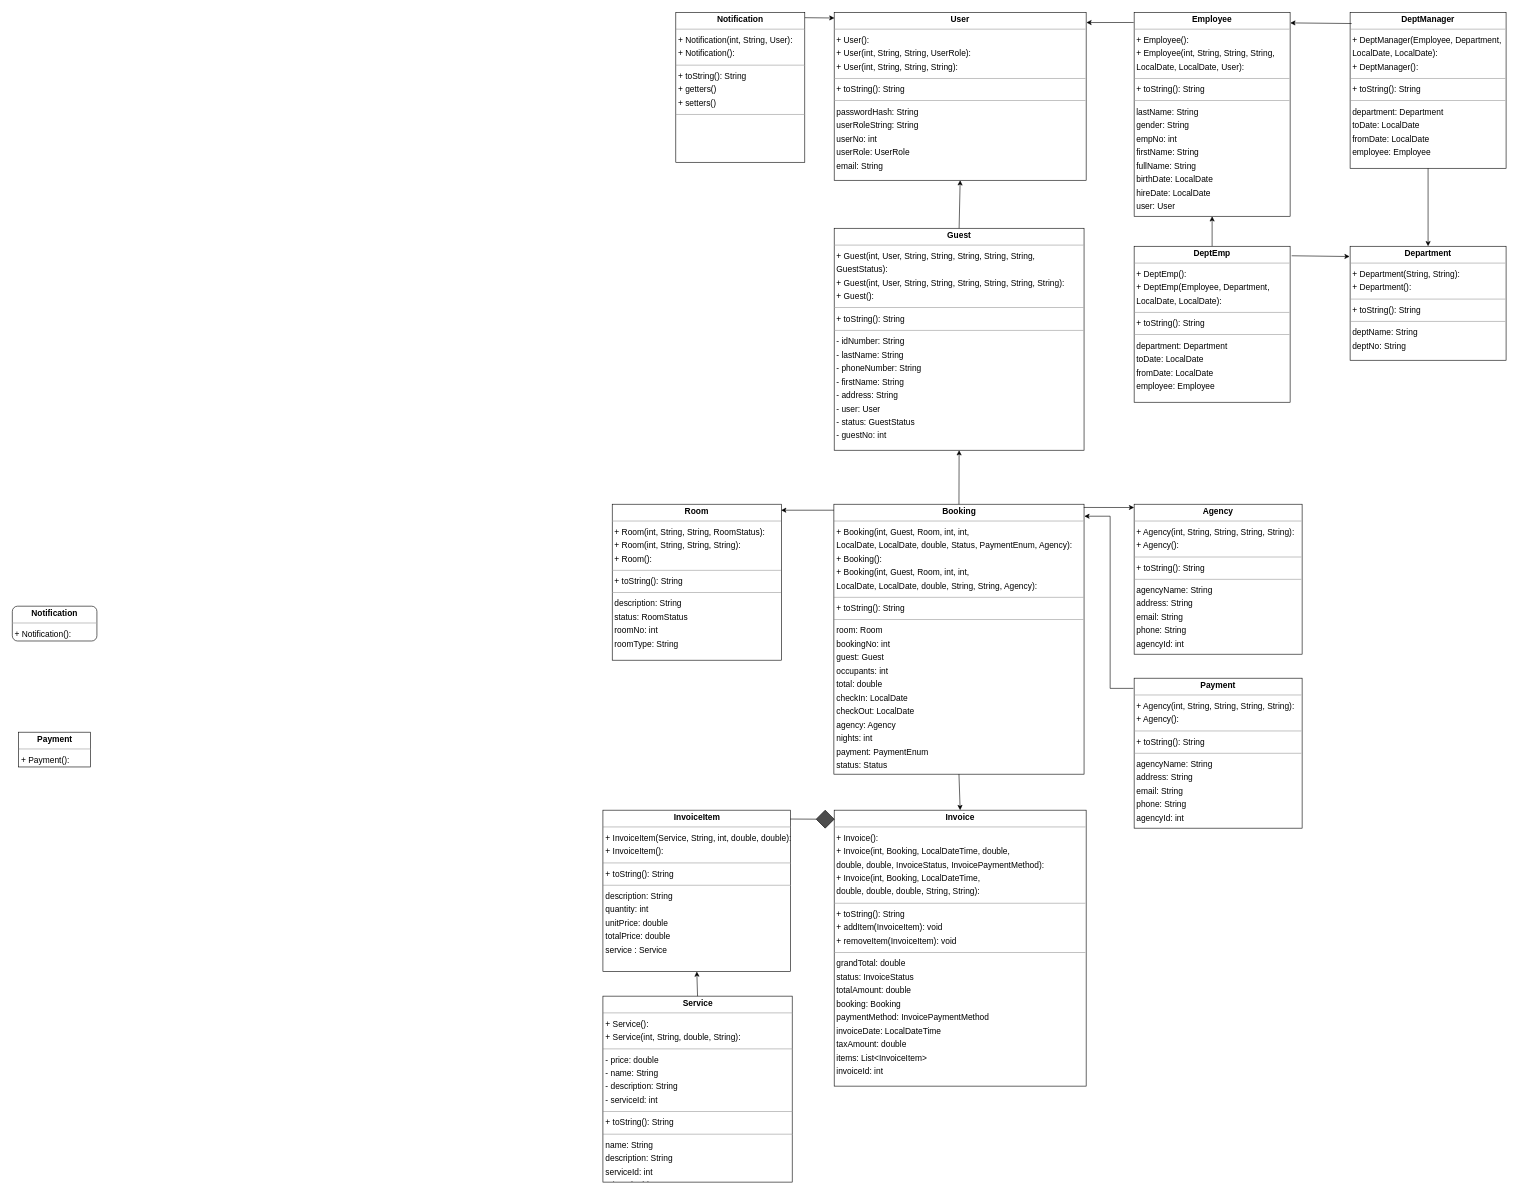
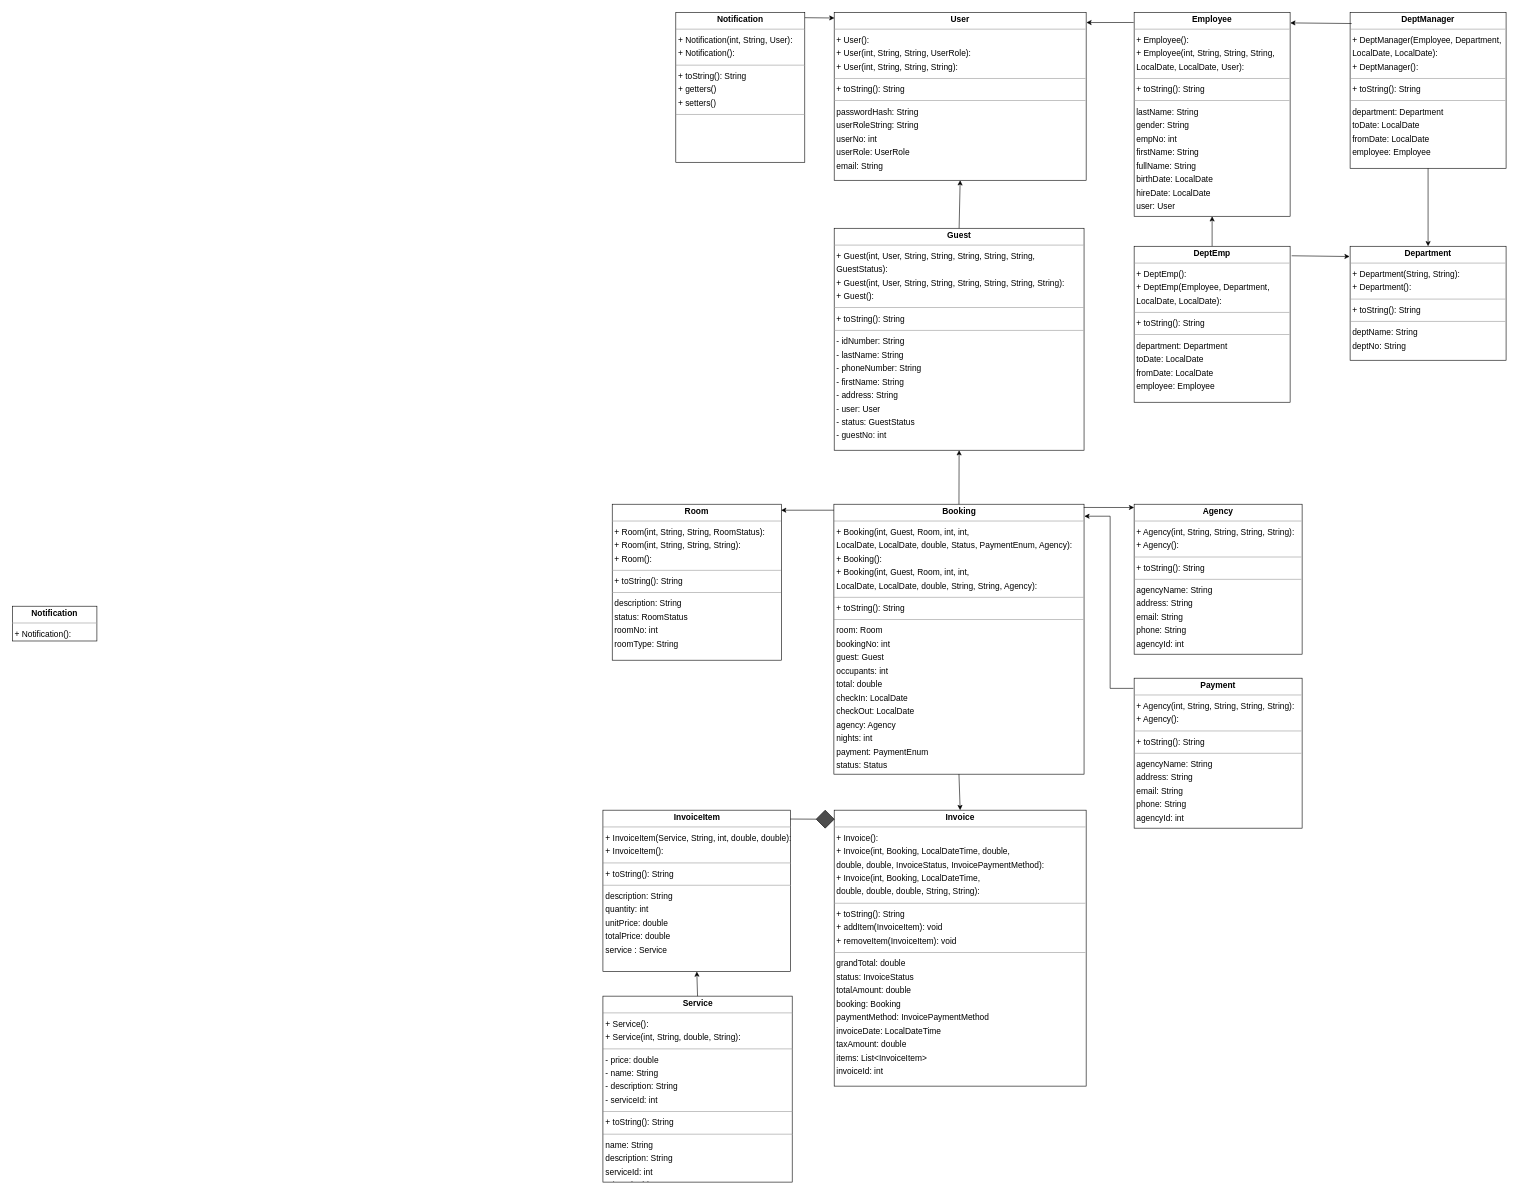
(55, 624) -> (55, 624)
(55, 750) -> none
